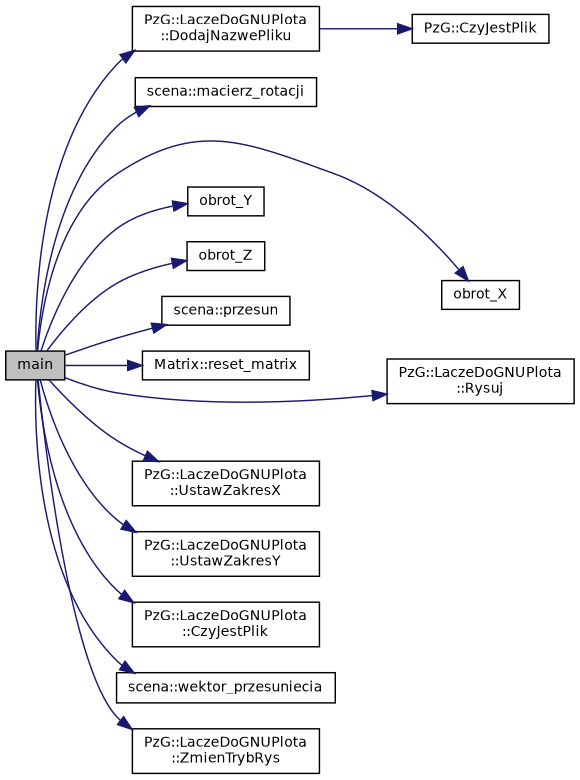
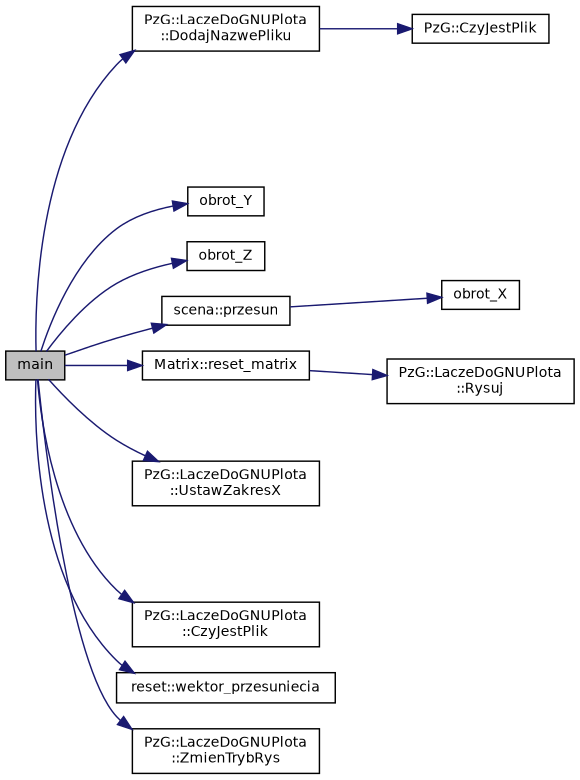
(226, 92) -> none
(204, 142) -> (359, 303)
(217, 402) -> (341, 373)
(226, 554) -> none
(226, 688) -> (226, 688)
